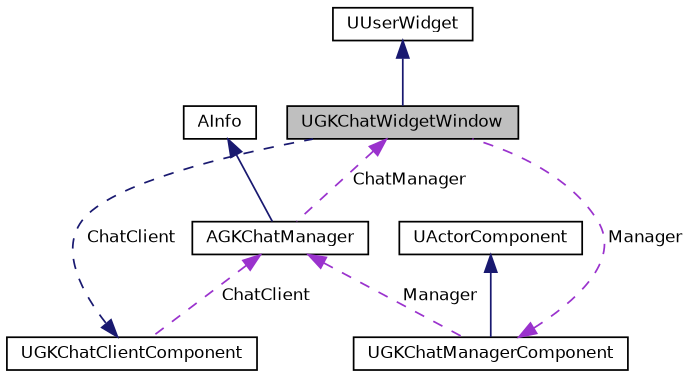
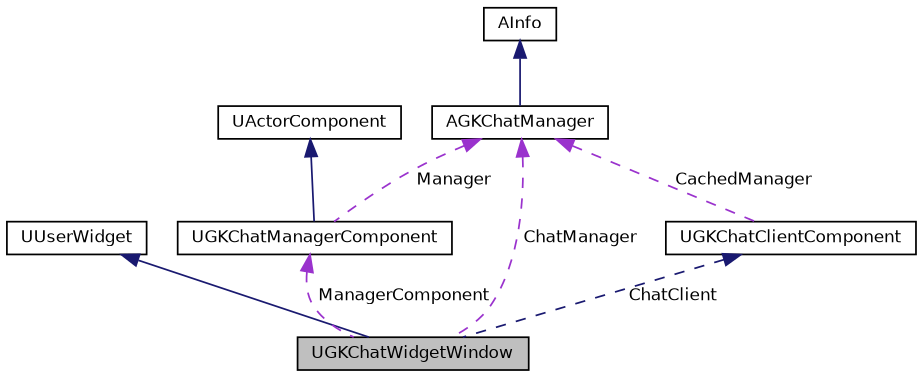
(335, 186) -> (512, 258)
(643, 238) -> (402, 296)
(264, 296) -> (741, 180)
